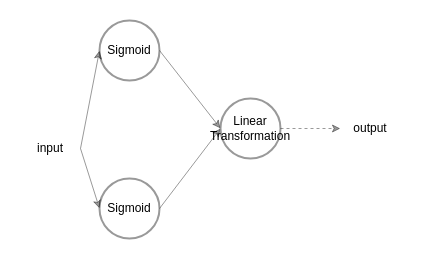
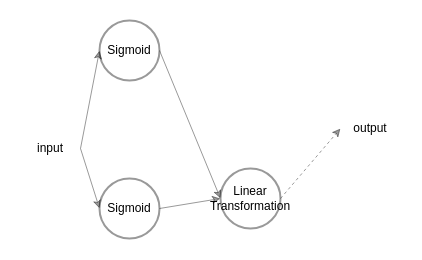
(251, 129) -> (251, 199)
